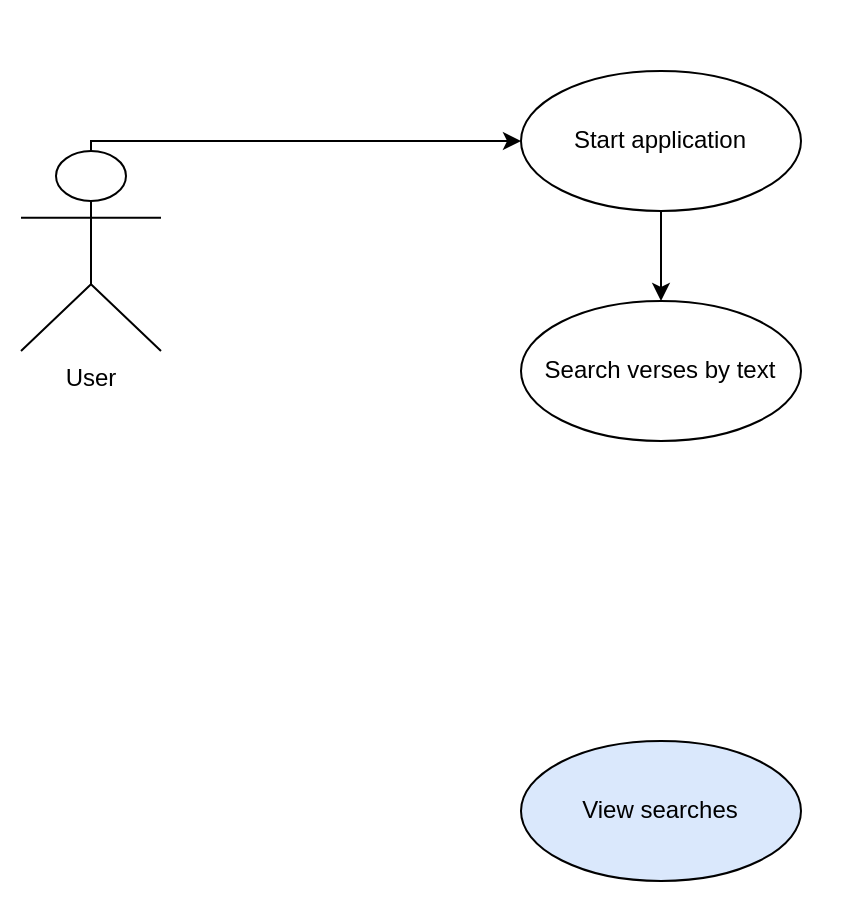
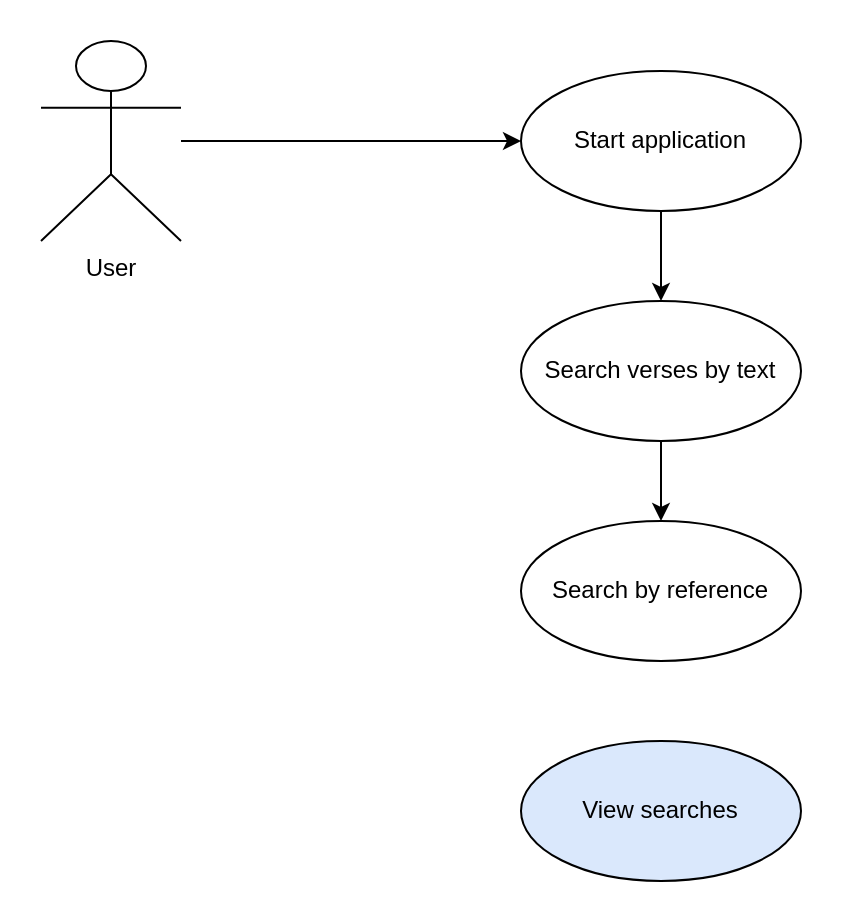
(91, 251) -> (111, 141)
none -> (661, 474)
none -> (661, 591)
